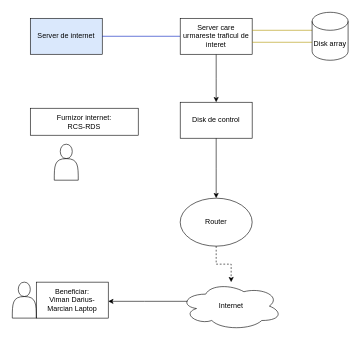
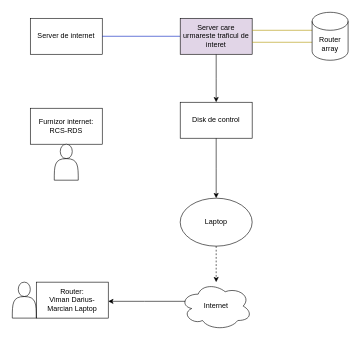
(66, 36) -> (66, 36)
(216, 36) -> (216, 36)
(330, 44) -> (330, 44)
(84, 122) -> (66, 126)
(216, 222) -> (216, 222)
(72, 300) -> (72, 300)
(231, 306) -> (216, 306)
